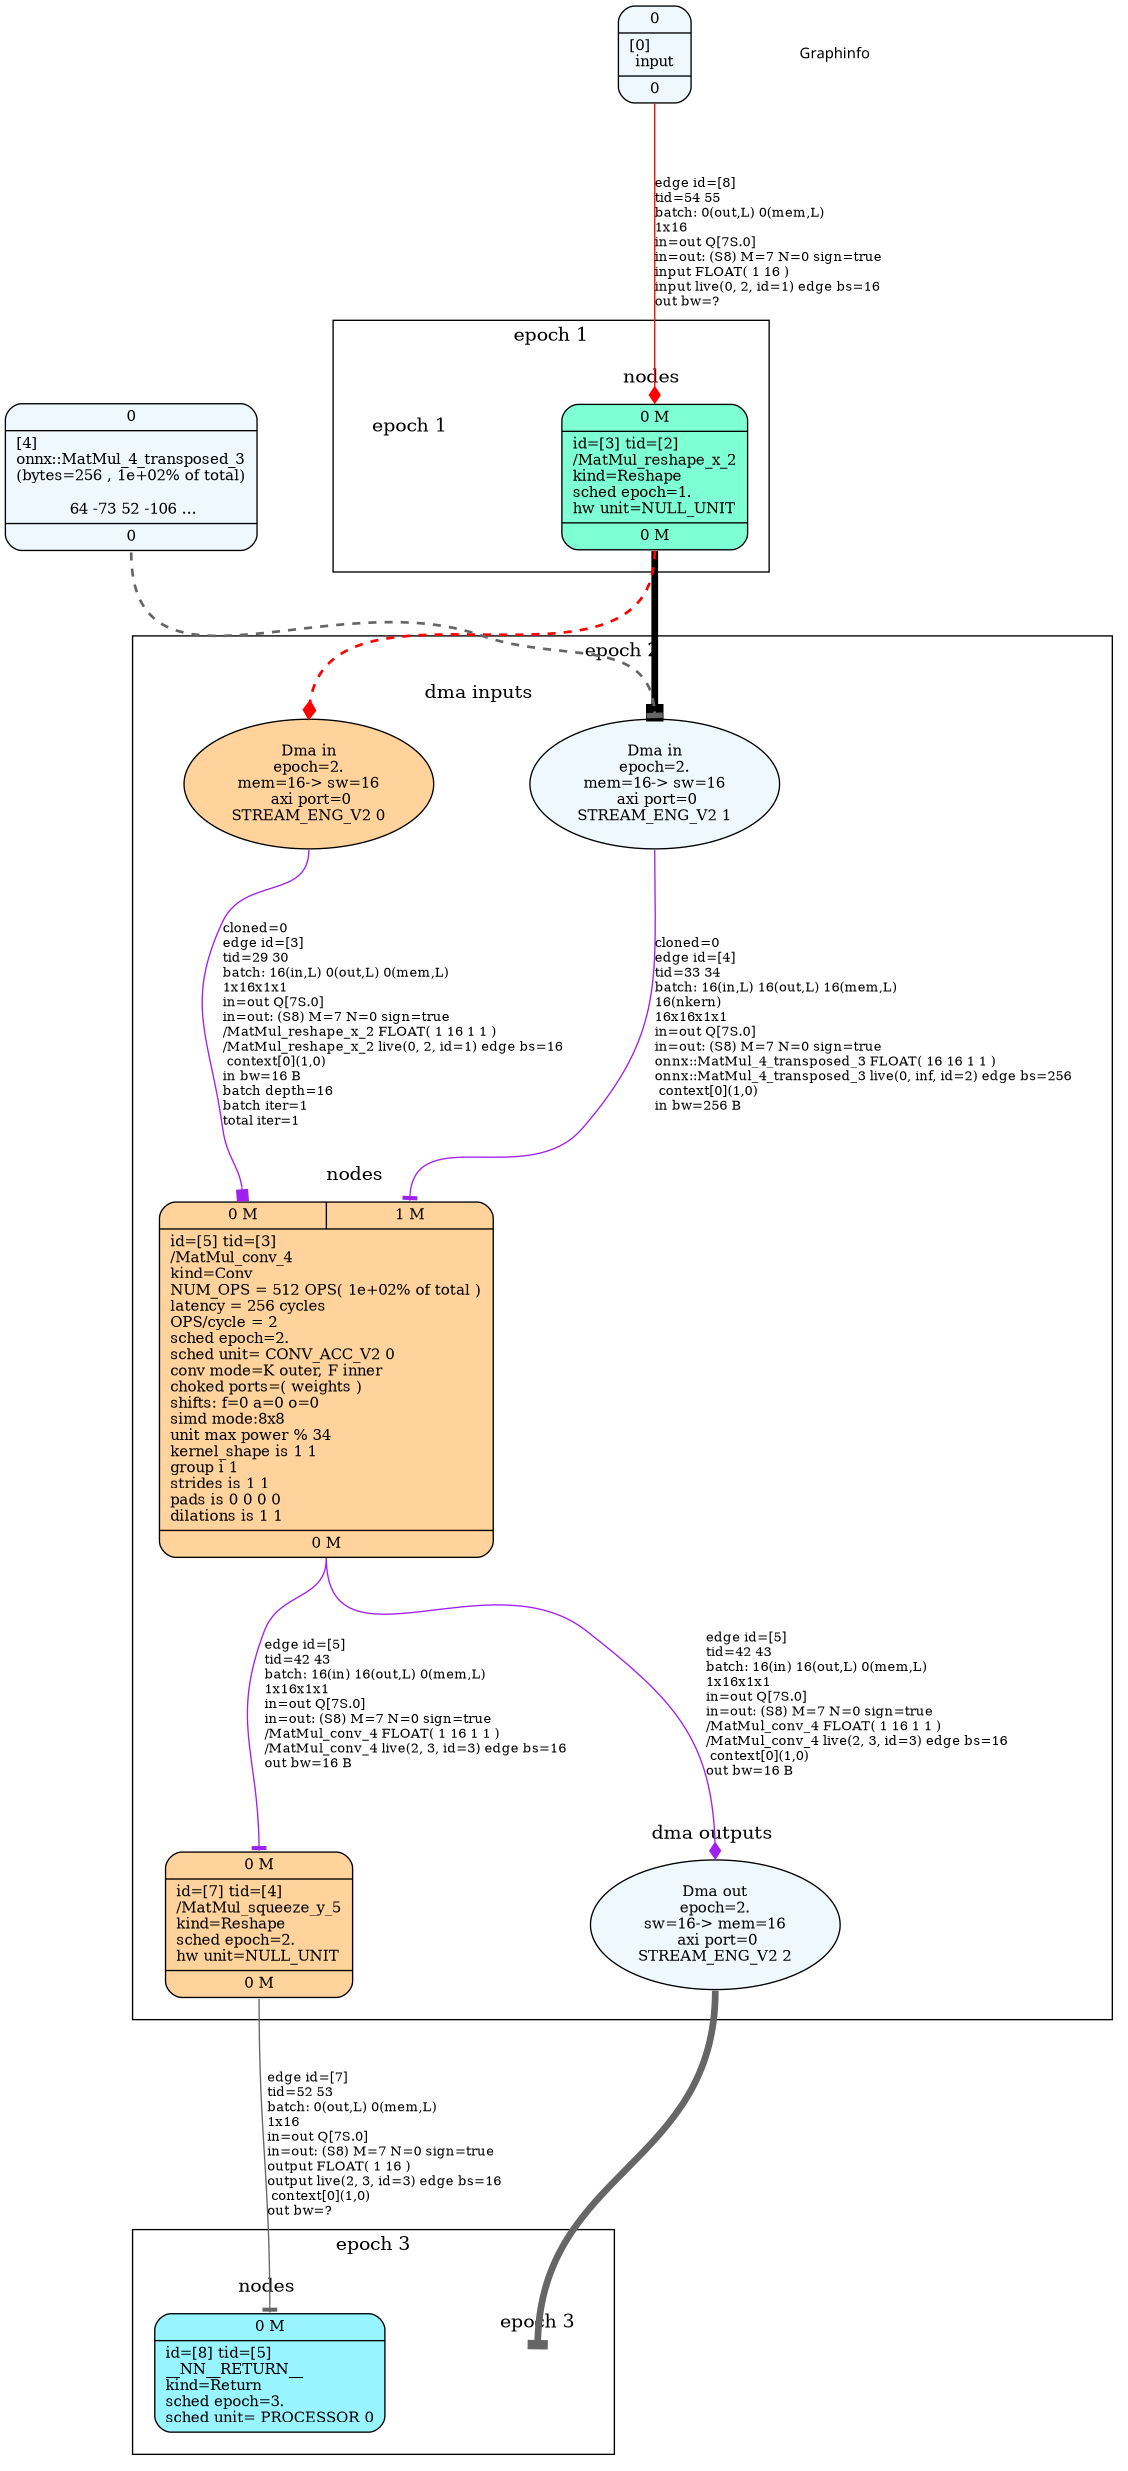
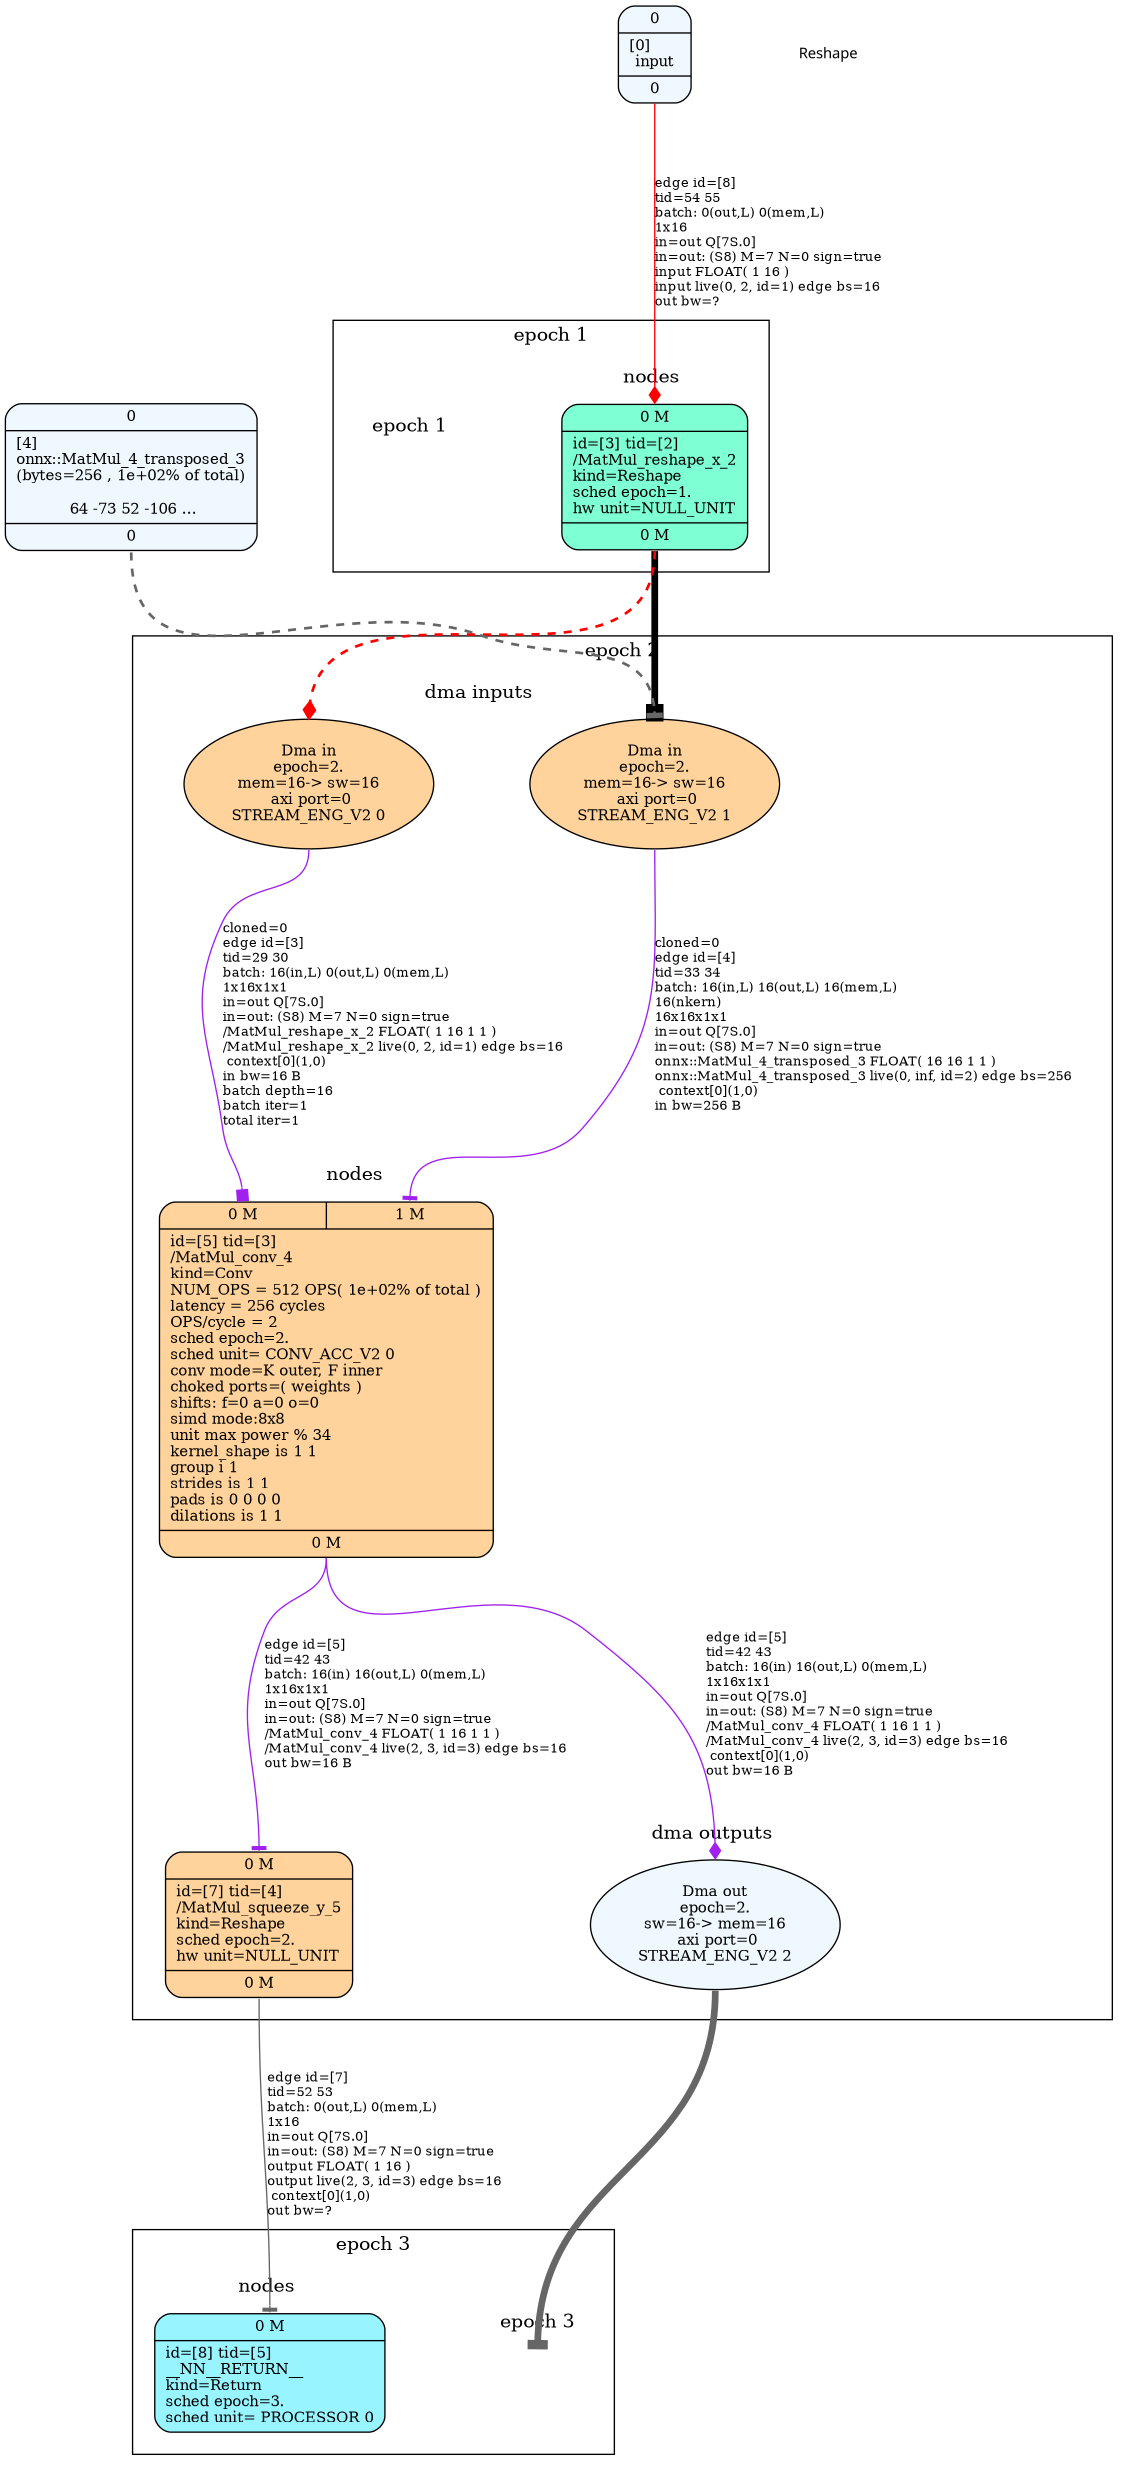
(835, 55) -> (828, 55)
(655, 784) -> (655, 784)
